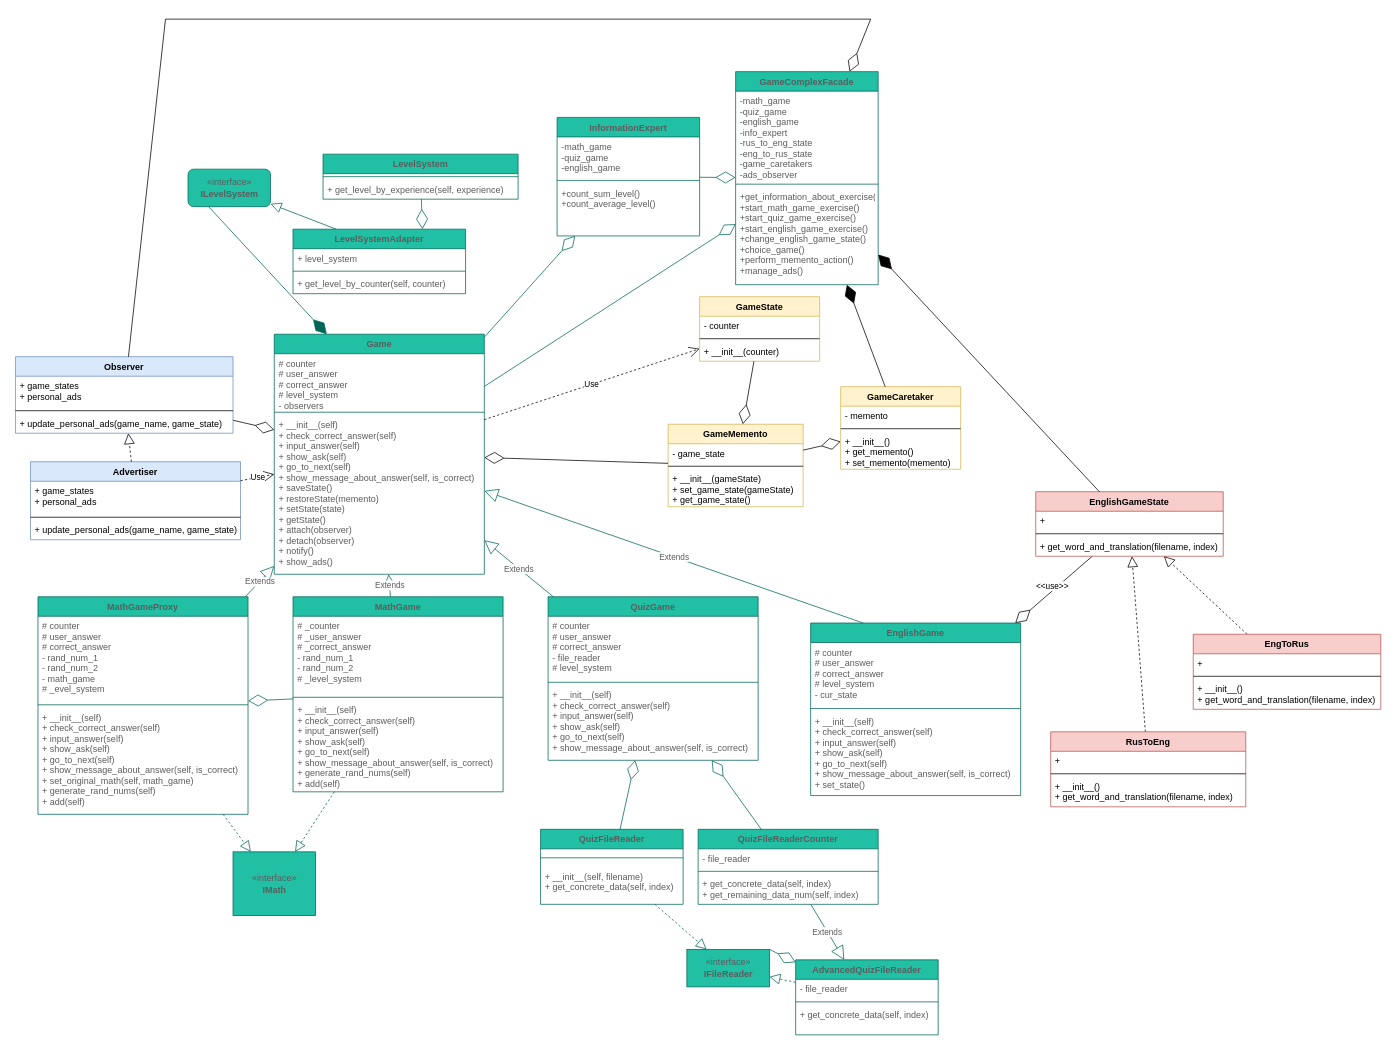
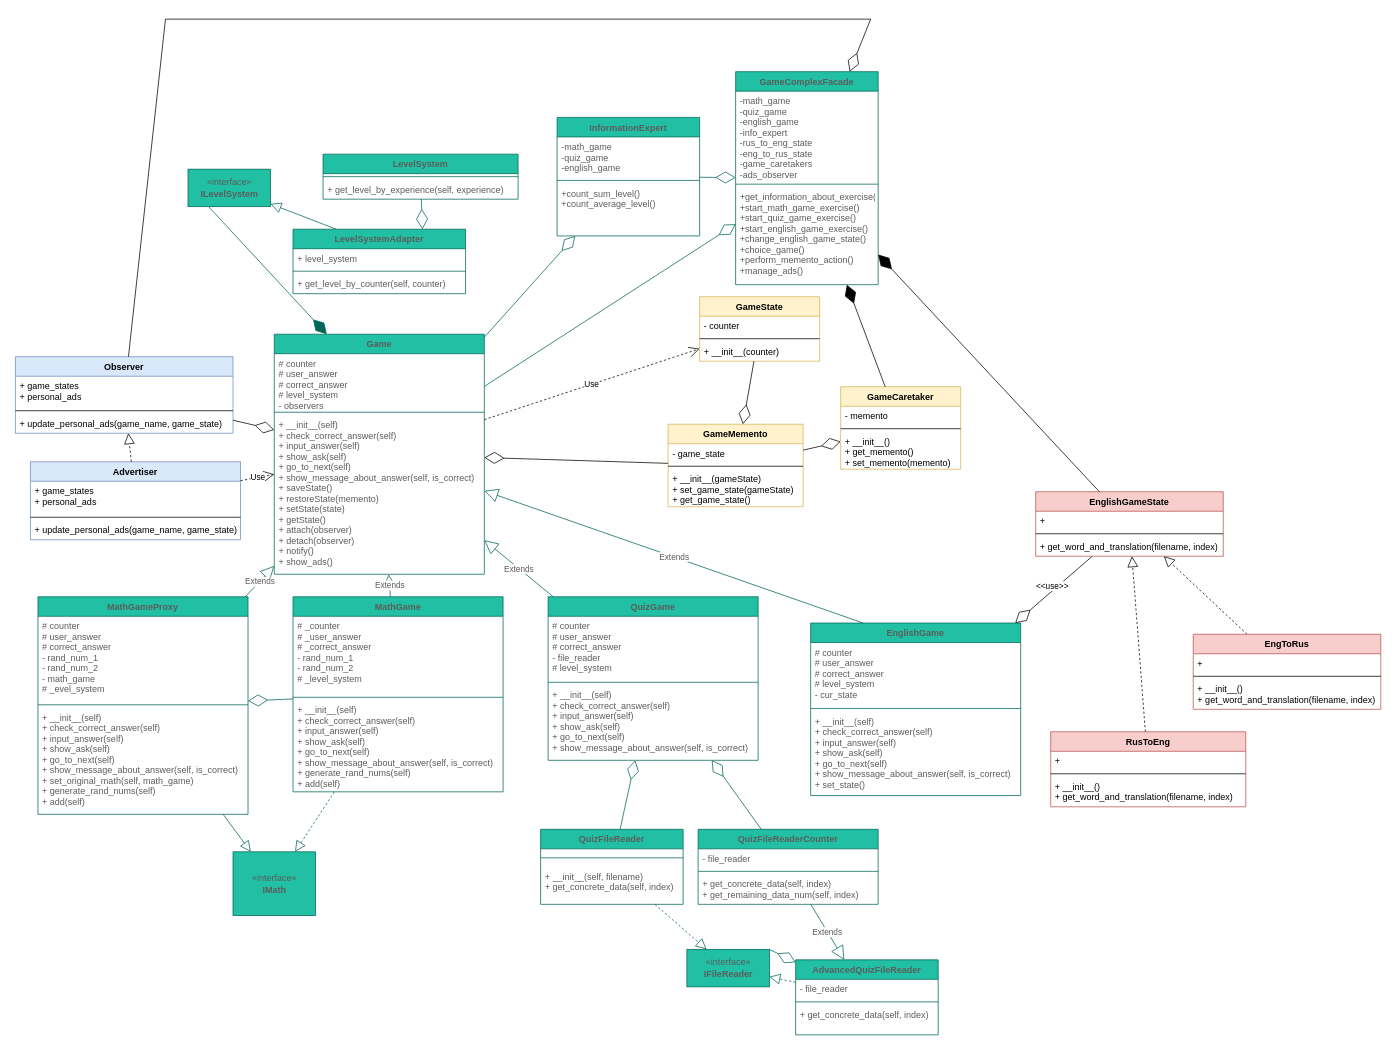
(229, 188) -> (229, 188)
(234, 829) -> (234, 829)
